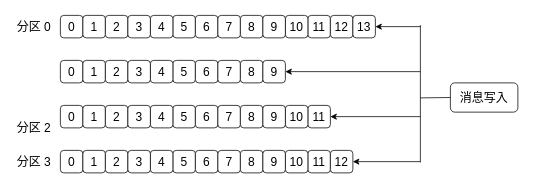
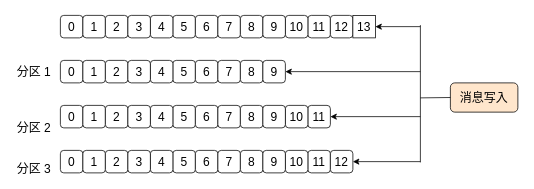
(34, 27) -> none
(364, 27) -> (364, 27)
none -> (34, 72)
(484, 98) -> (484, 98)
(34, 162) -> (34, 169)
